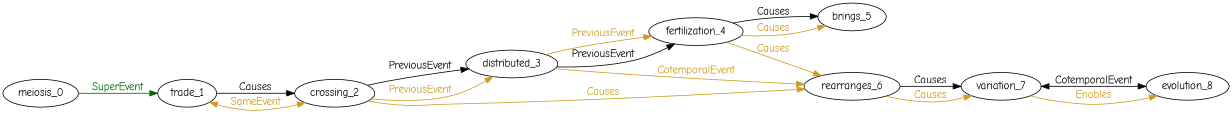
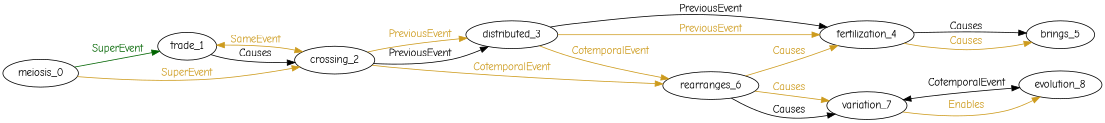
(770, 58) -> (788, 63)
none -> (185, 80)
(603, 92) -> (512, 67)
